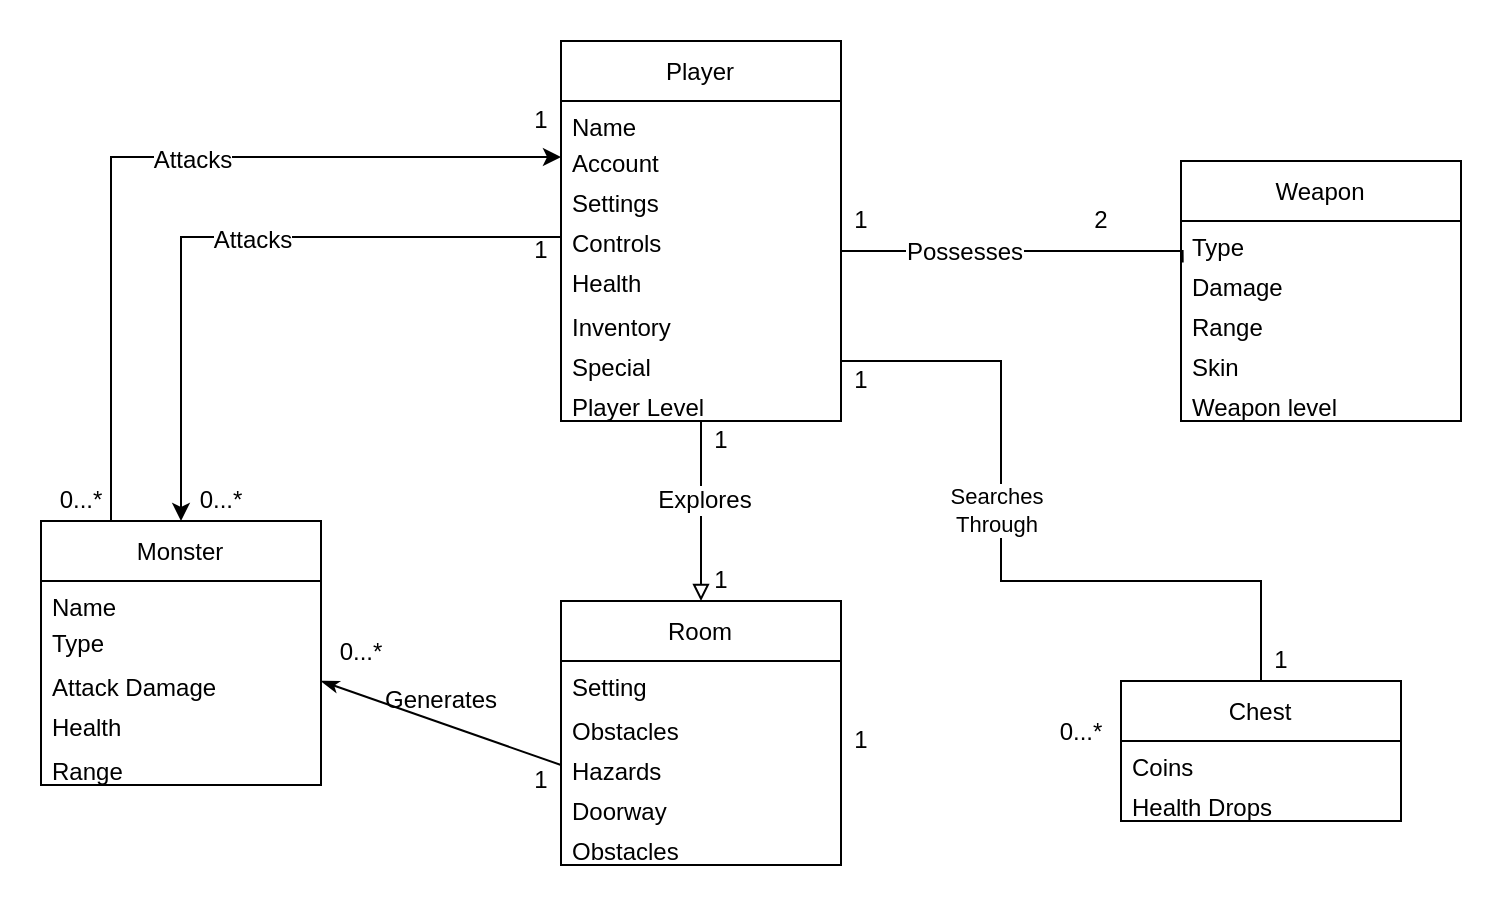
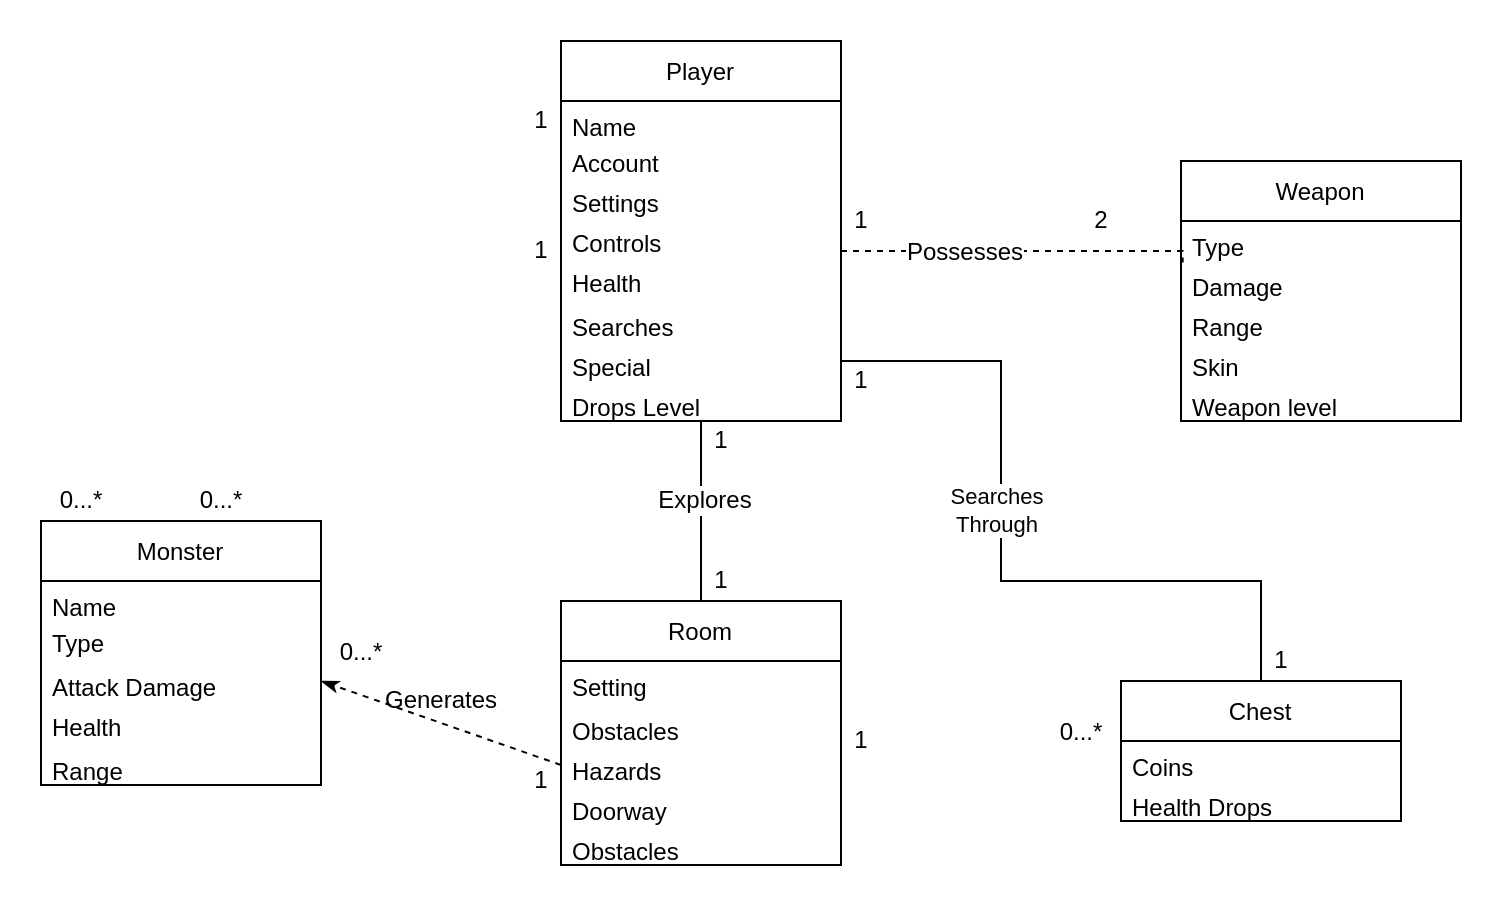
(147, 157) -> none
(234, 237) -> none
(1101, 251) -> (1101, 251)
(632, 328) -> (626, 328)
(643, 408) -> (640, 408)
(701, 583) -> (701, 590)
(446, 725) -> (446, 725)
